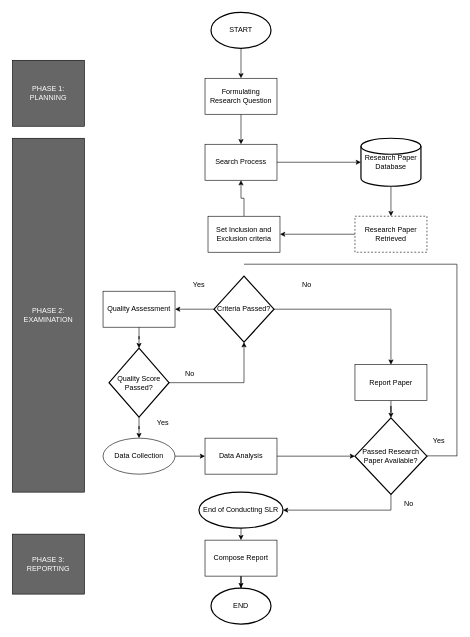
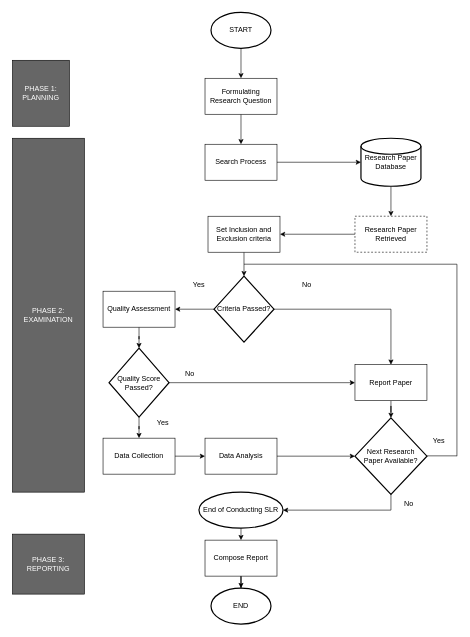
(48, 93) -> (41, 93)
(243, 198) -> (244, 270)
(244, 347) -> (349, 383)
(139, 456) -> (139, 456)
(391, 456) -> (391, 456)
